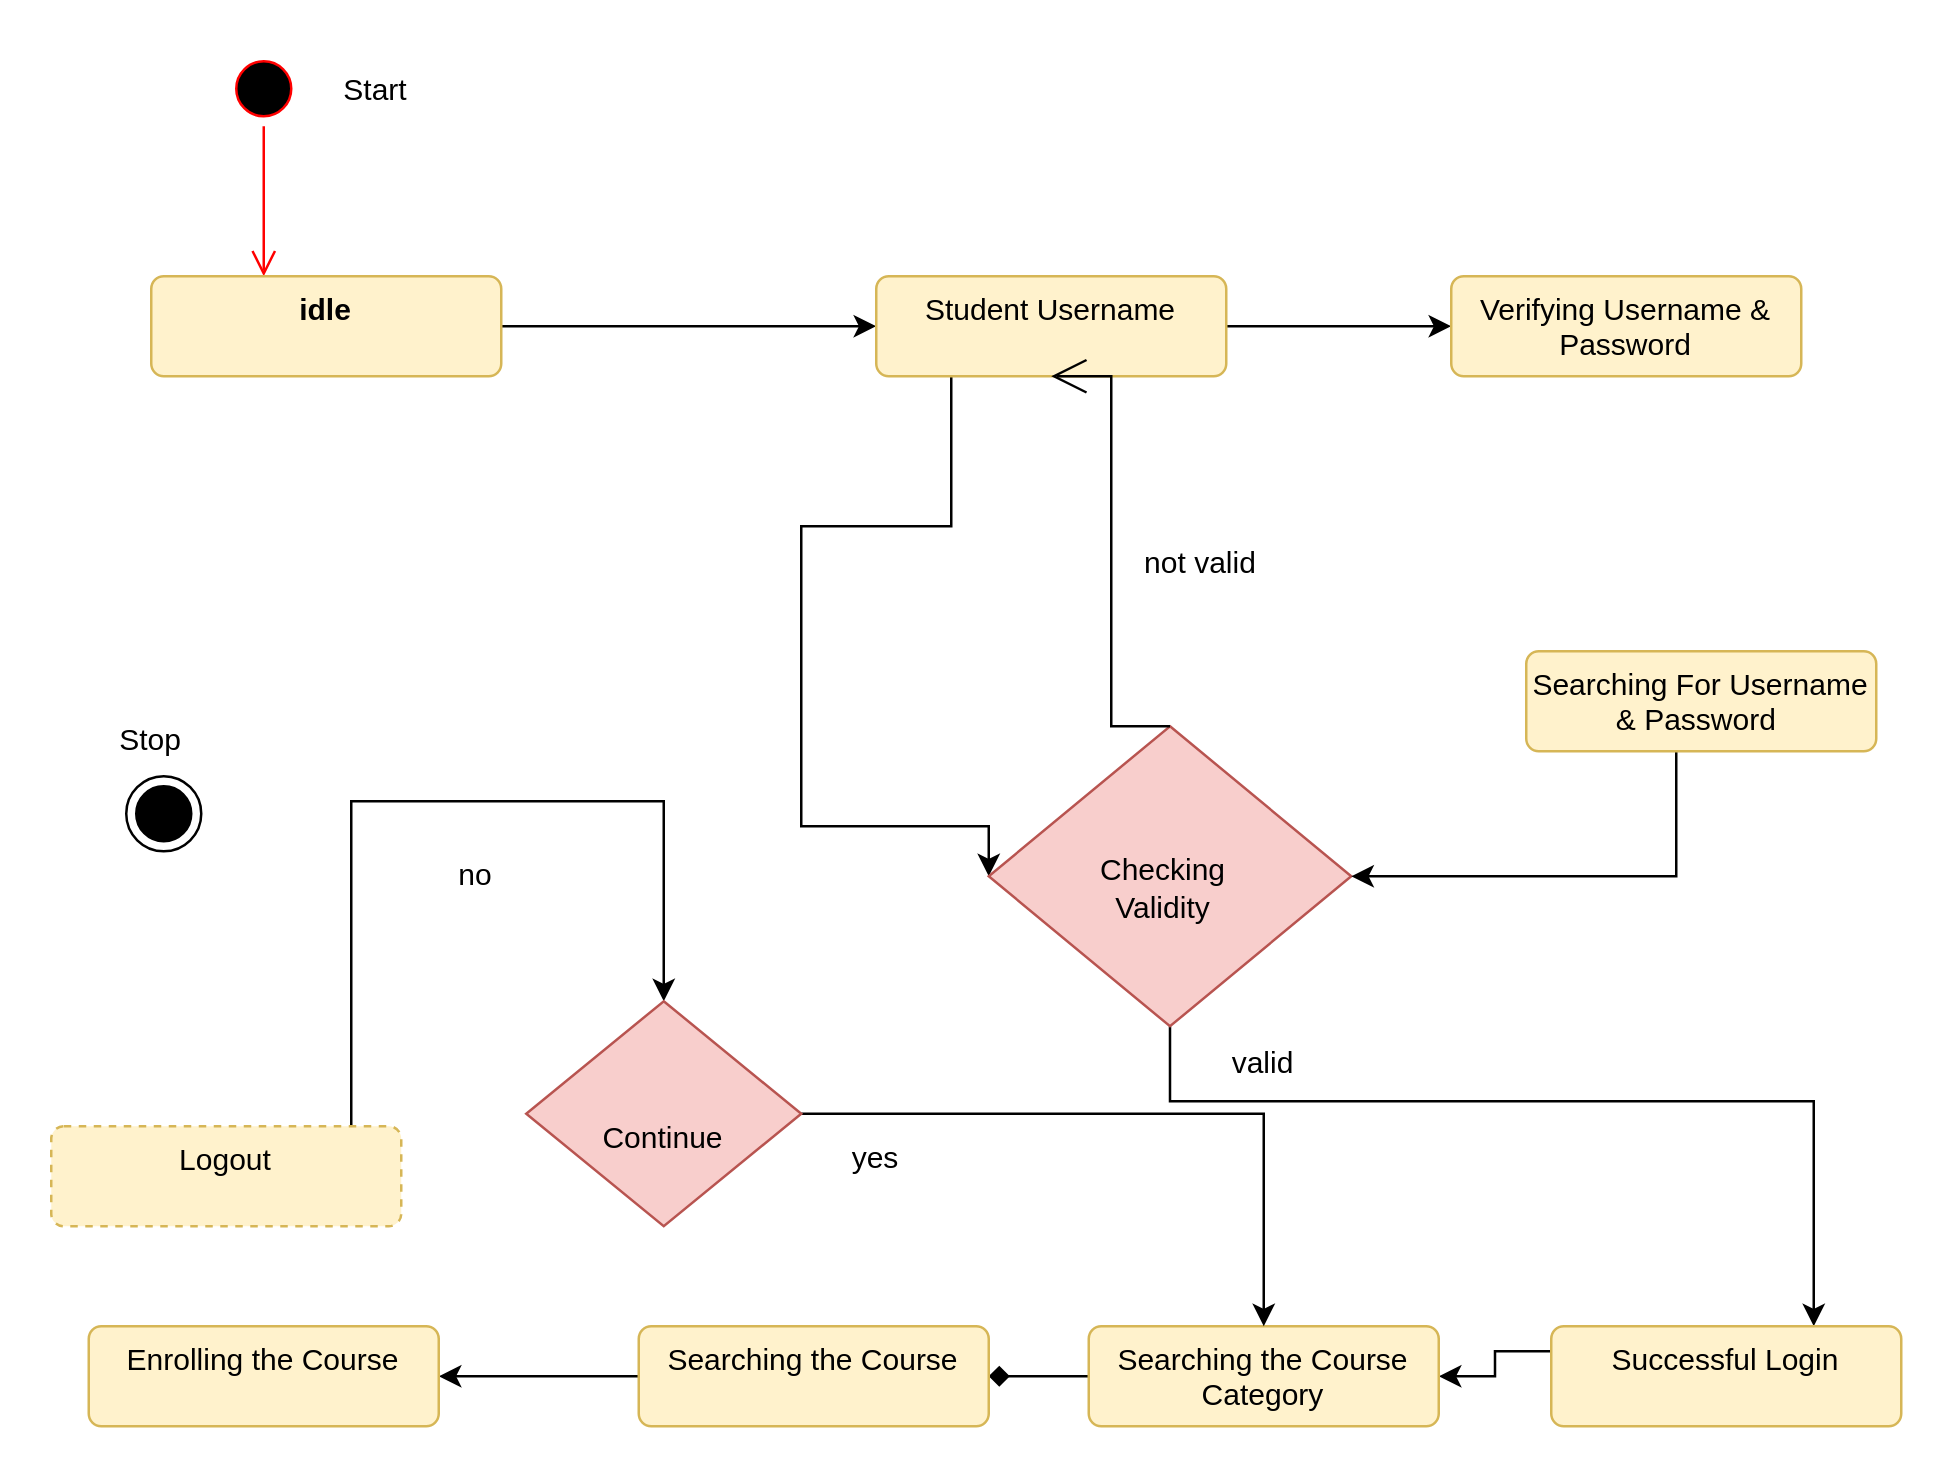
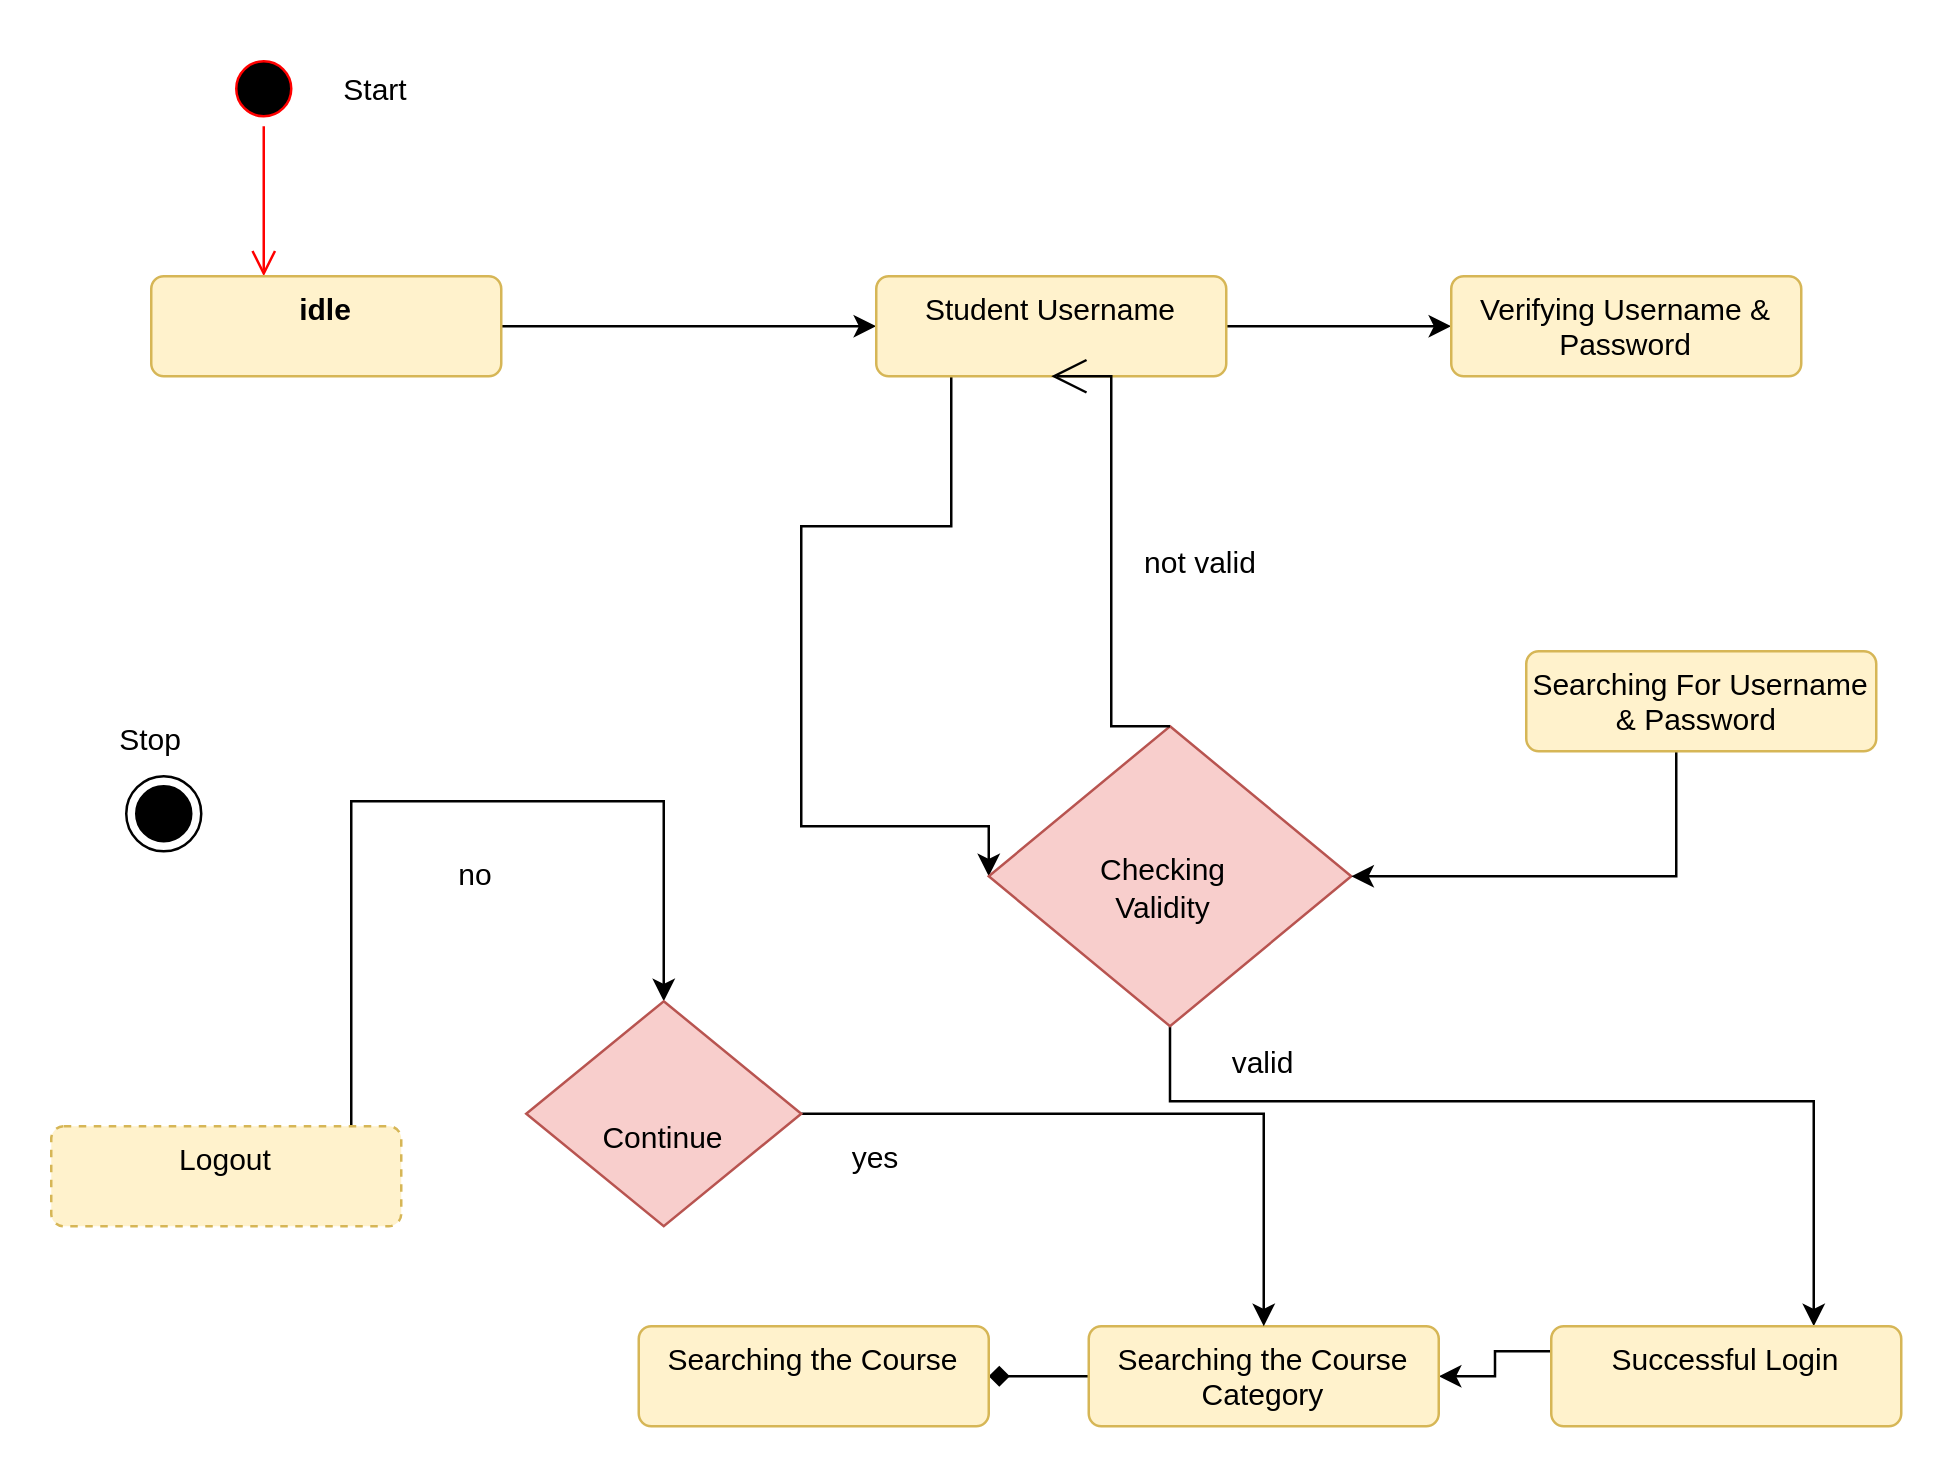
(264, 1376) -> none
(547, 1376) -> none
